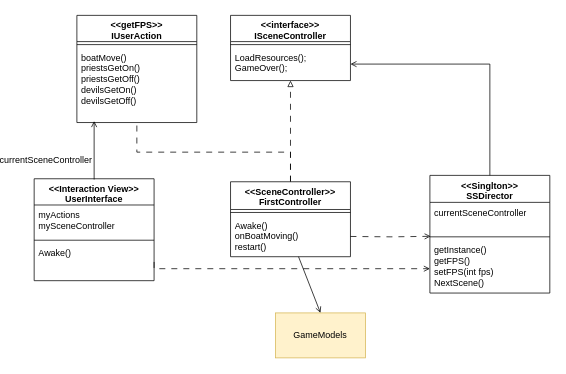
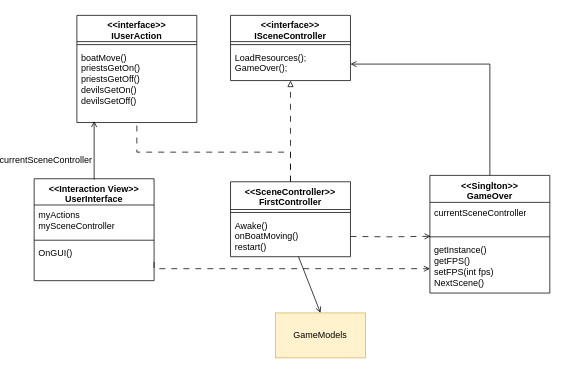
(137, 31) -> (137, 31)
(490, 192) -> (490, 192)
(56, 254) -> (56, 254)
